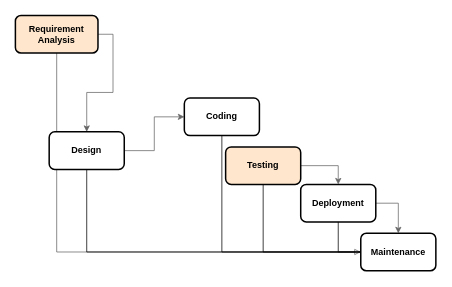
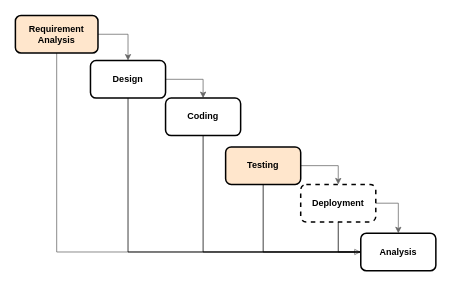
(222, 117) -> (203, 117)
(87, 150) -> (128, 79)
(338, 203) -> (338, 203)
(398, 252) -> (398, 252)
